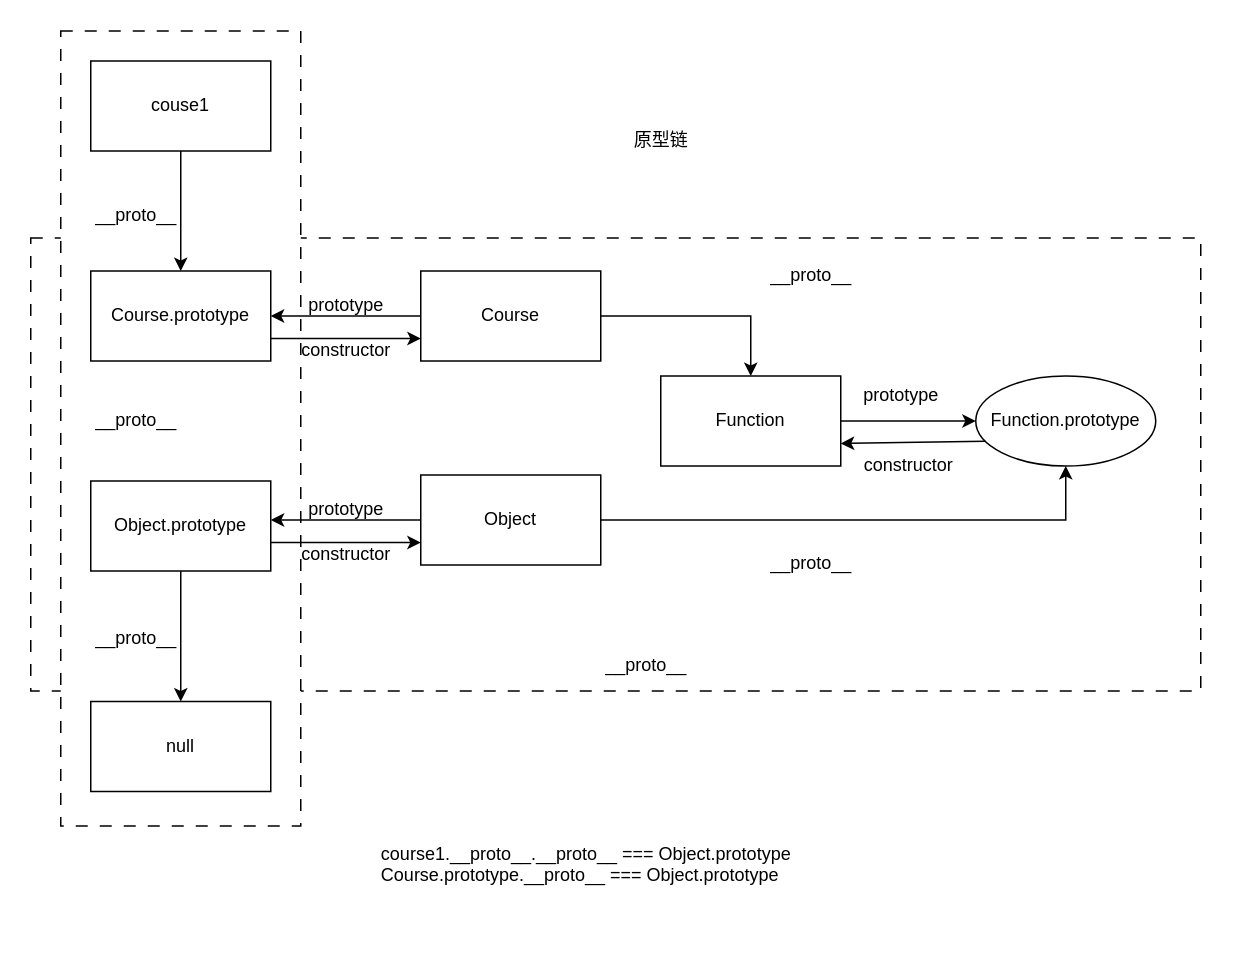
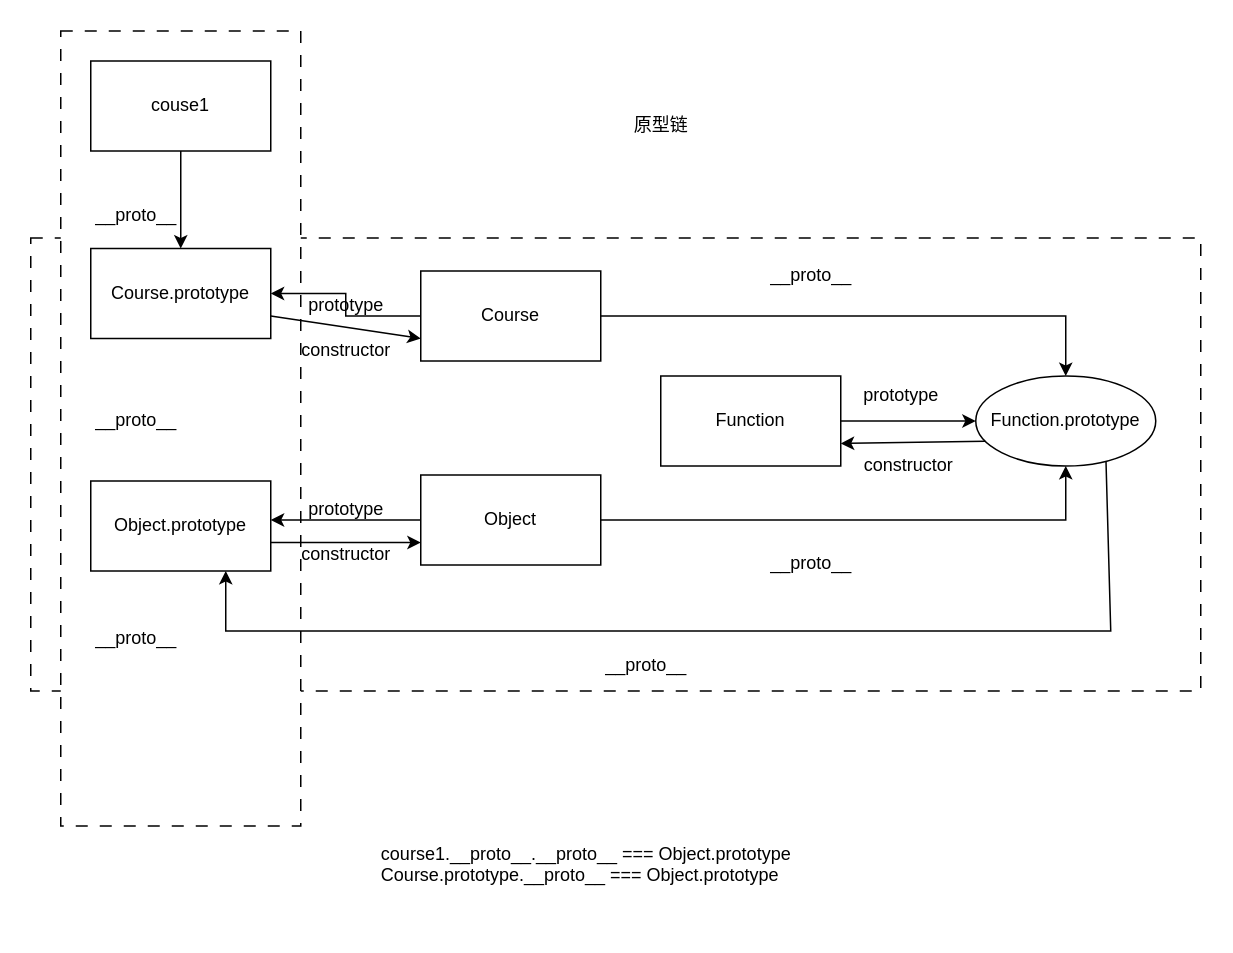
(661, 140) -> (661, 125)
(181, 316) -> (181, 293)
(751, 339) -> (932, 316)
(181, 631) -> none
none -> (728, 631)
(181, 746) -> none
